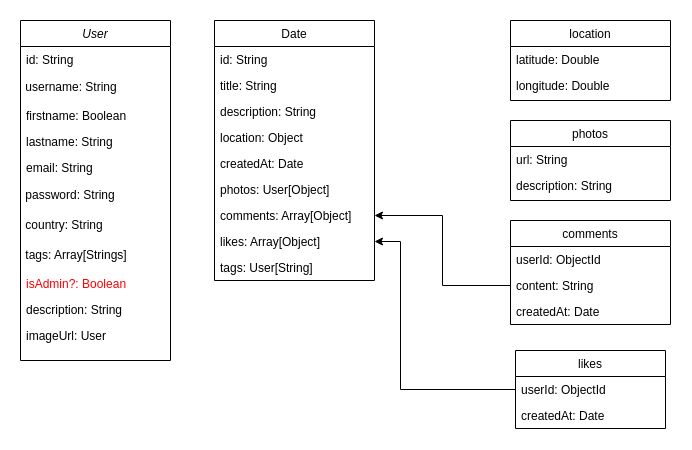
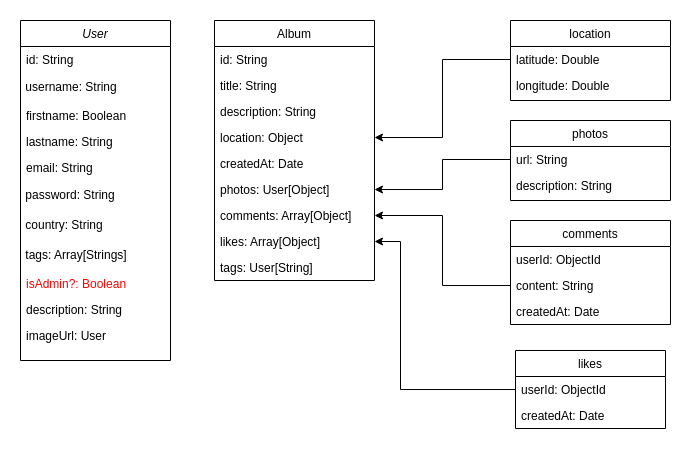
(294, 34) -> (294, 34)
none -> (443, 96)
none -> (443, 172)
